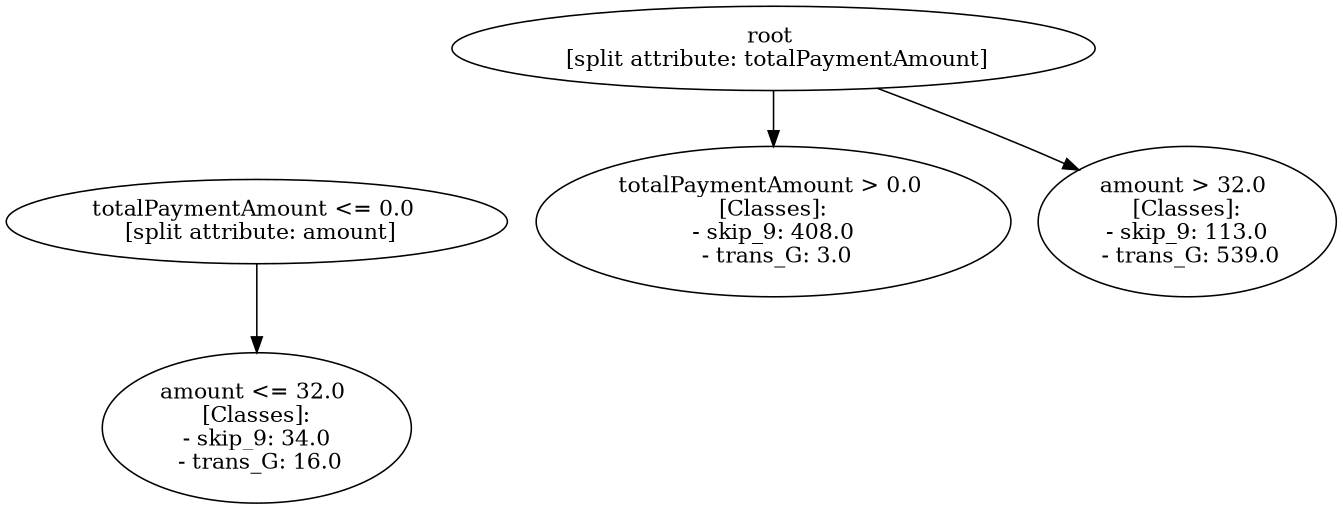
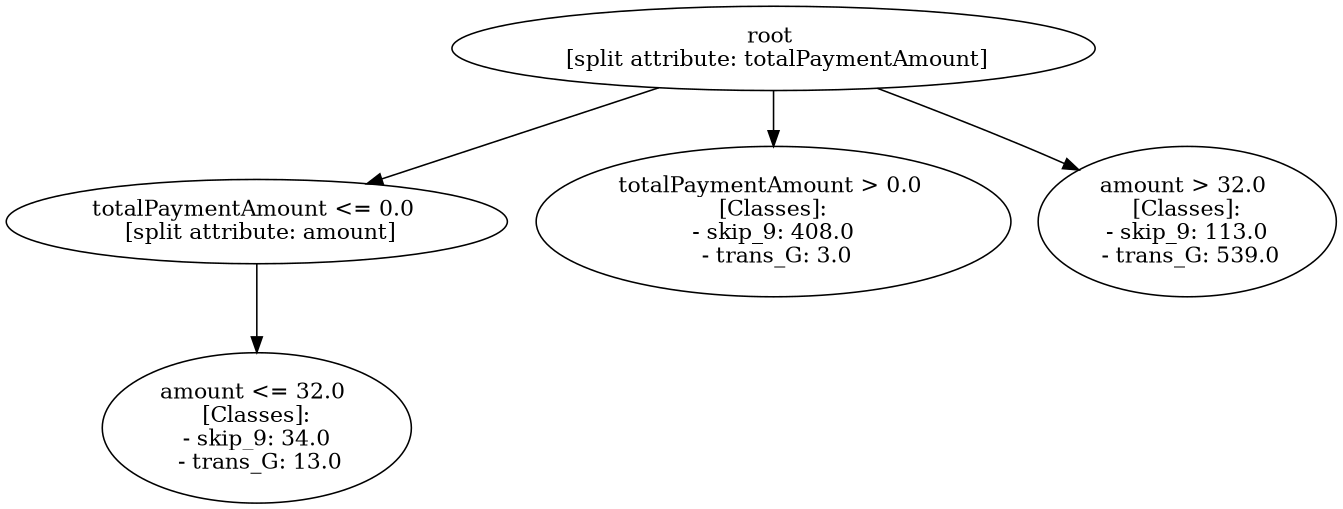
none -> (520, 133)
(257, 428) -> (257, 428)
